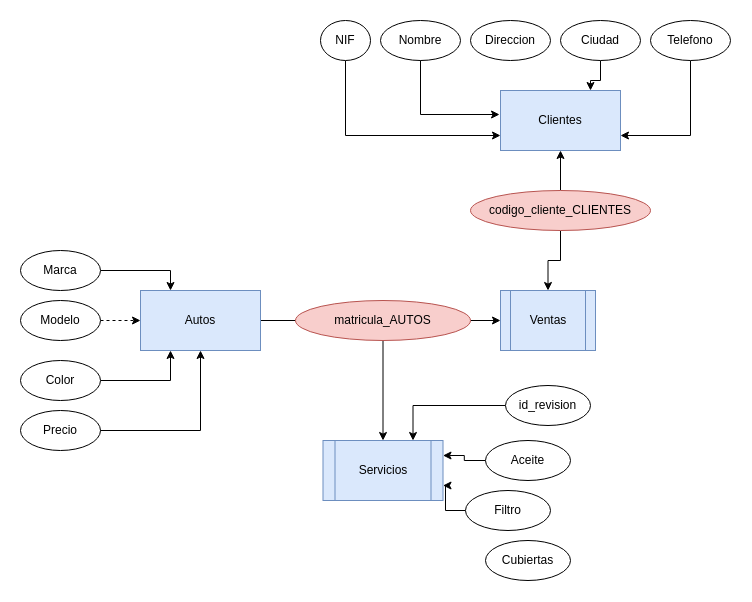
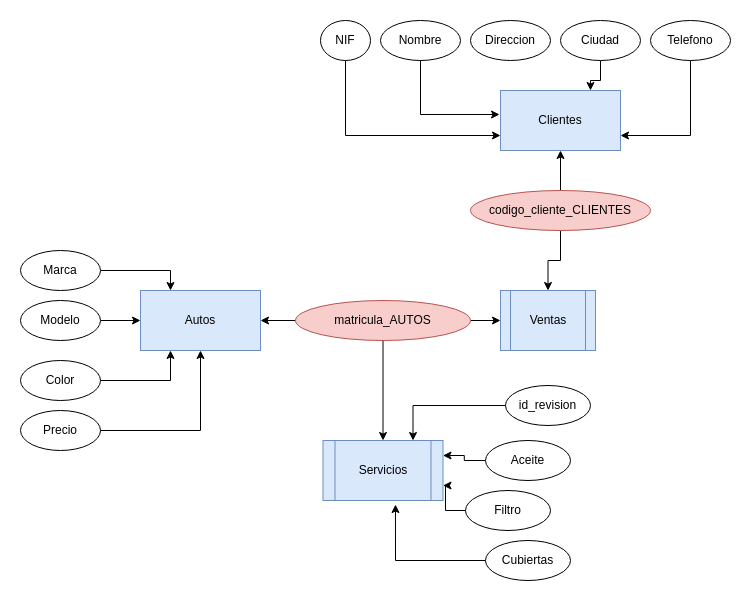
(117, 321) -> (117, 321)
(266, 321) -> (268, 321)
none -> (417, 561)
